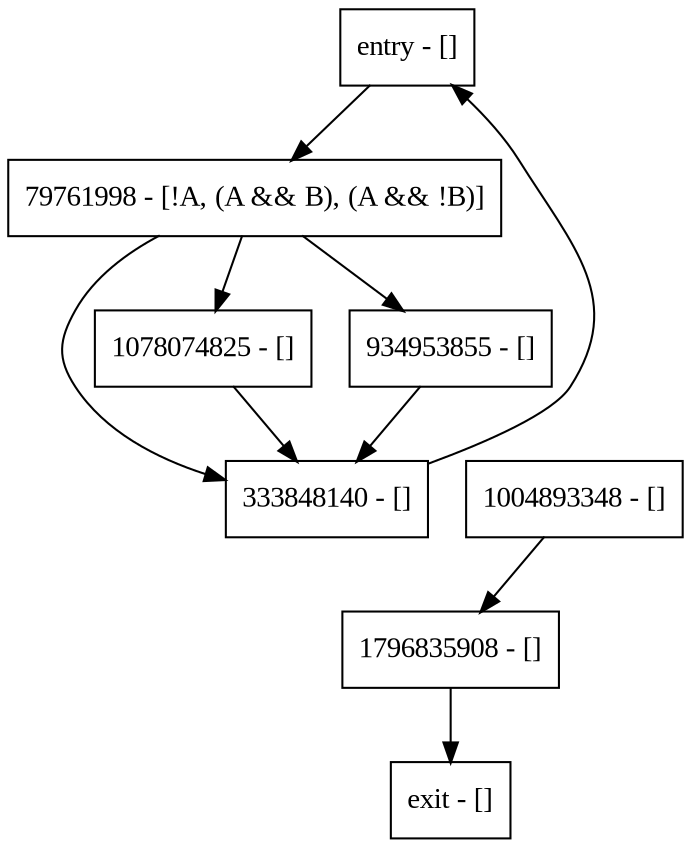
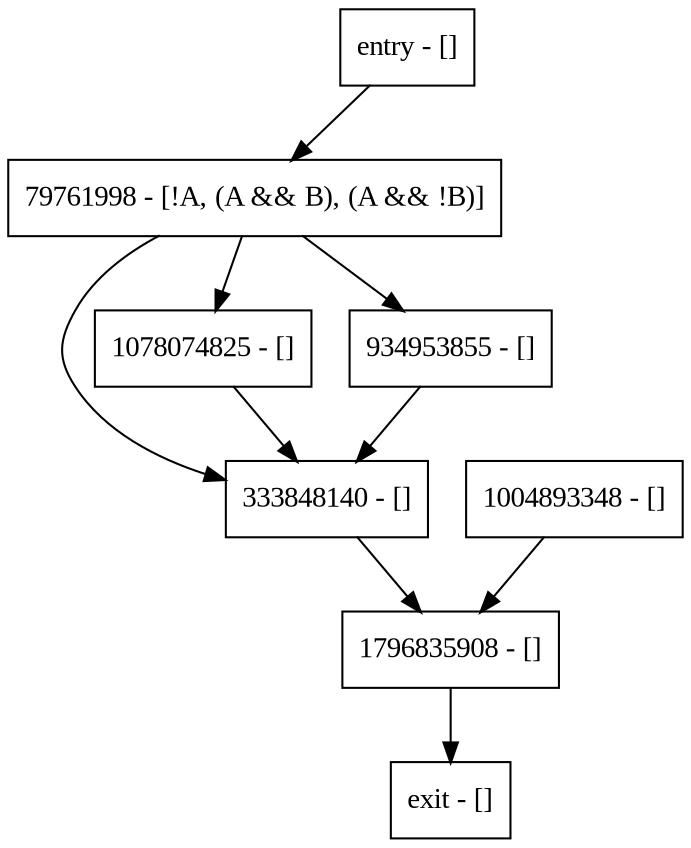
(593, 307) -> (382, 567)
